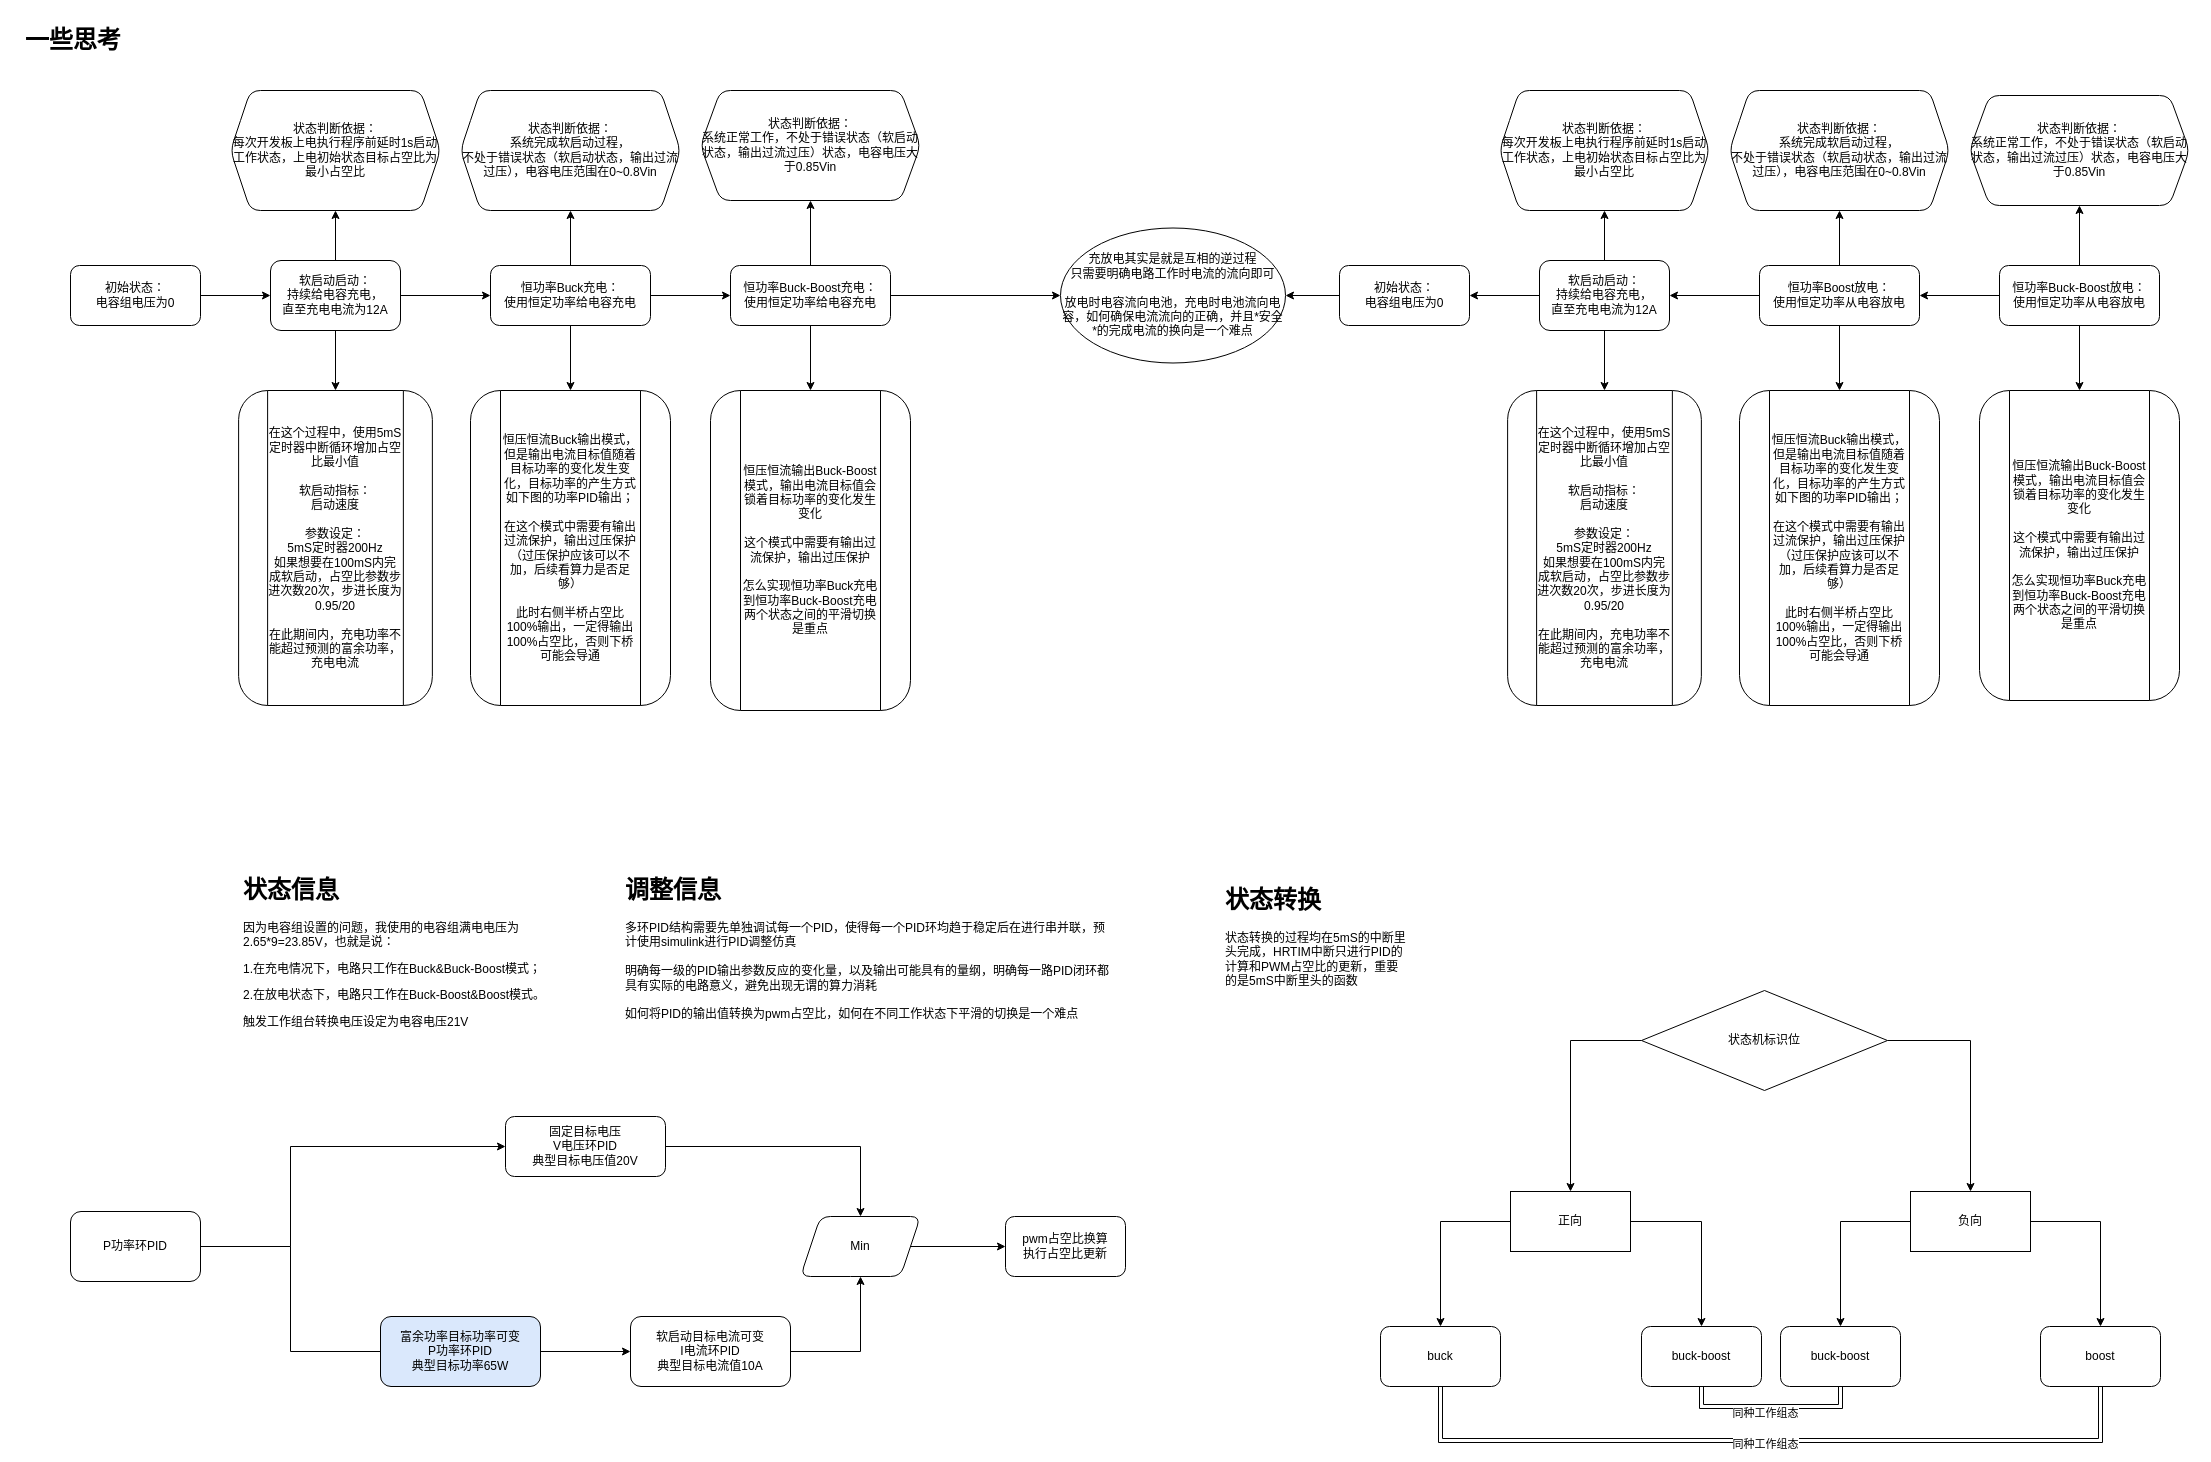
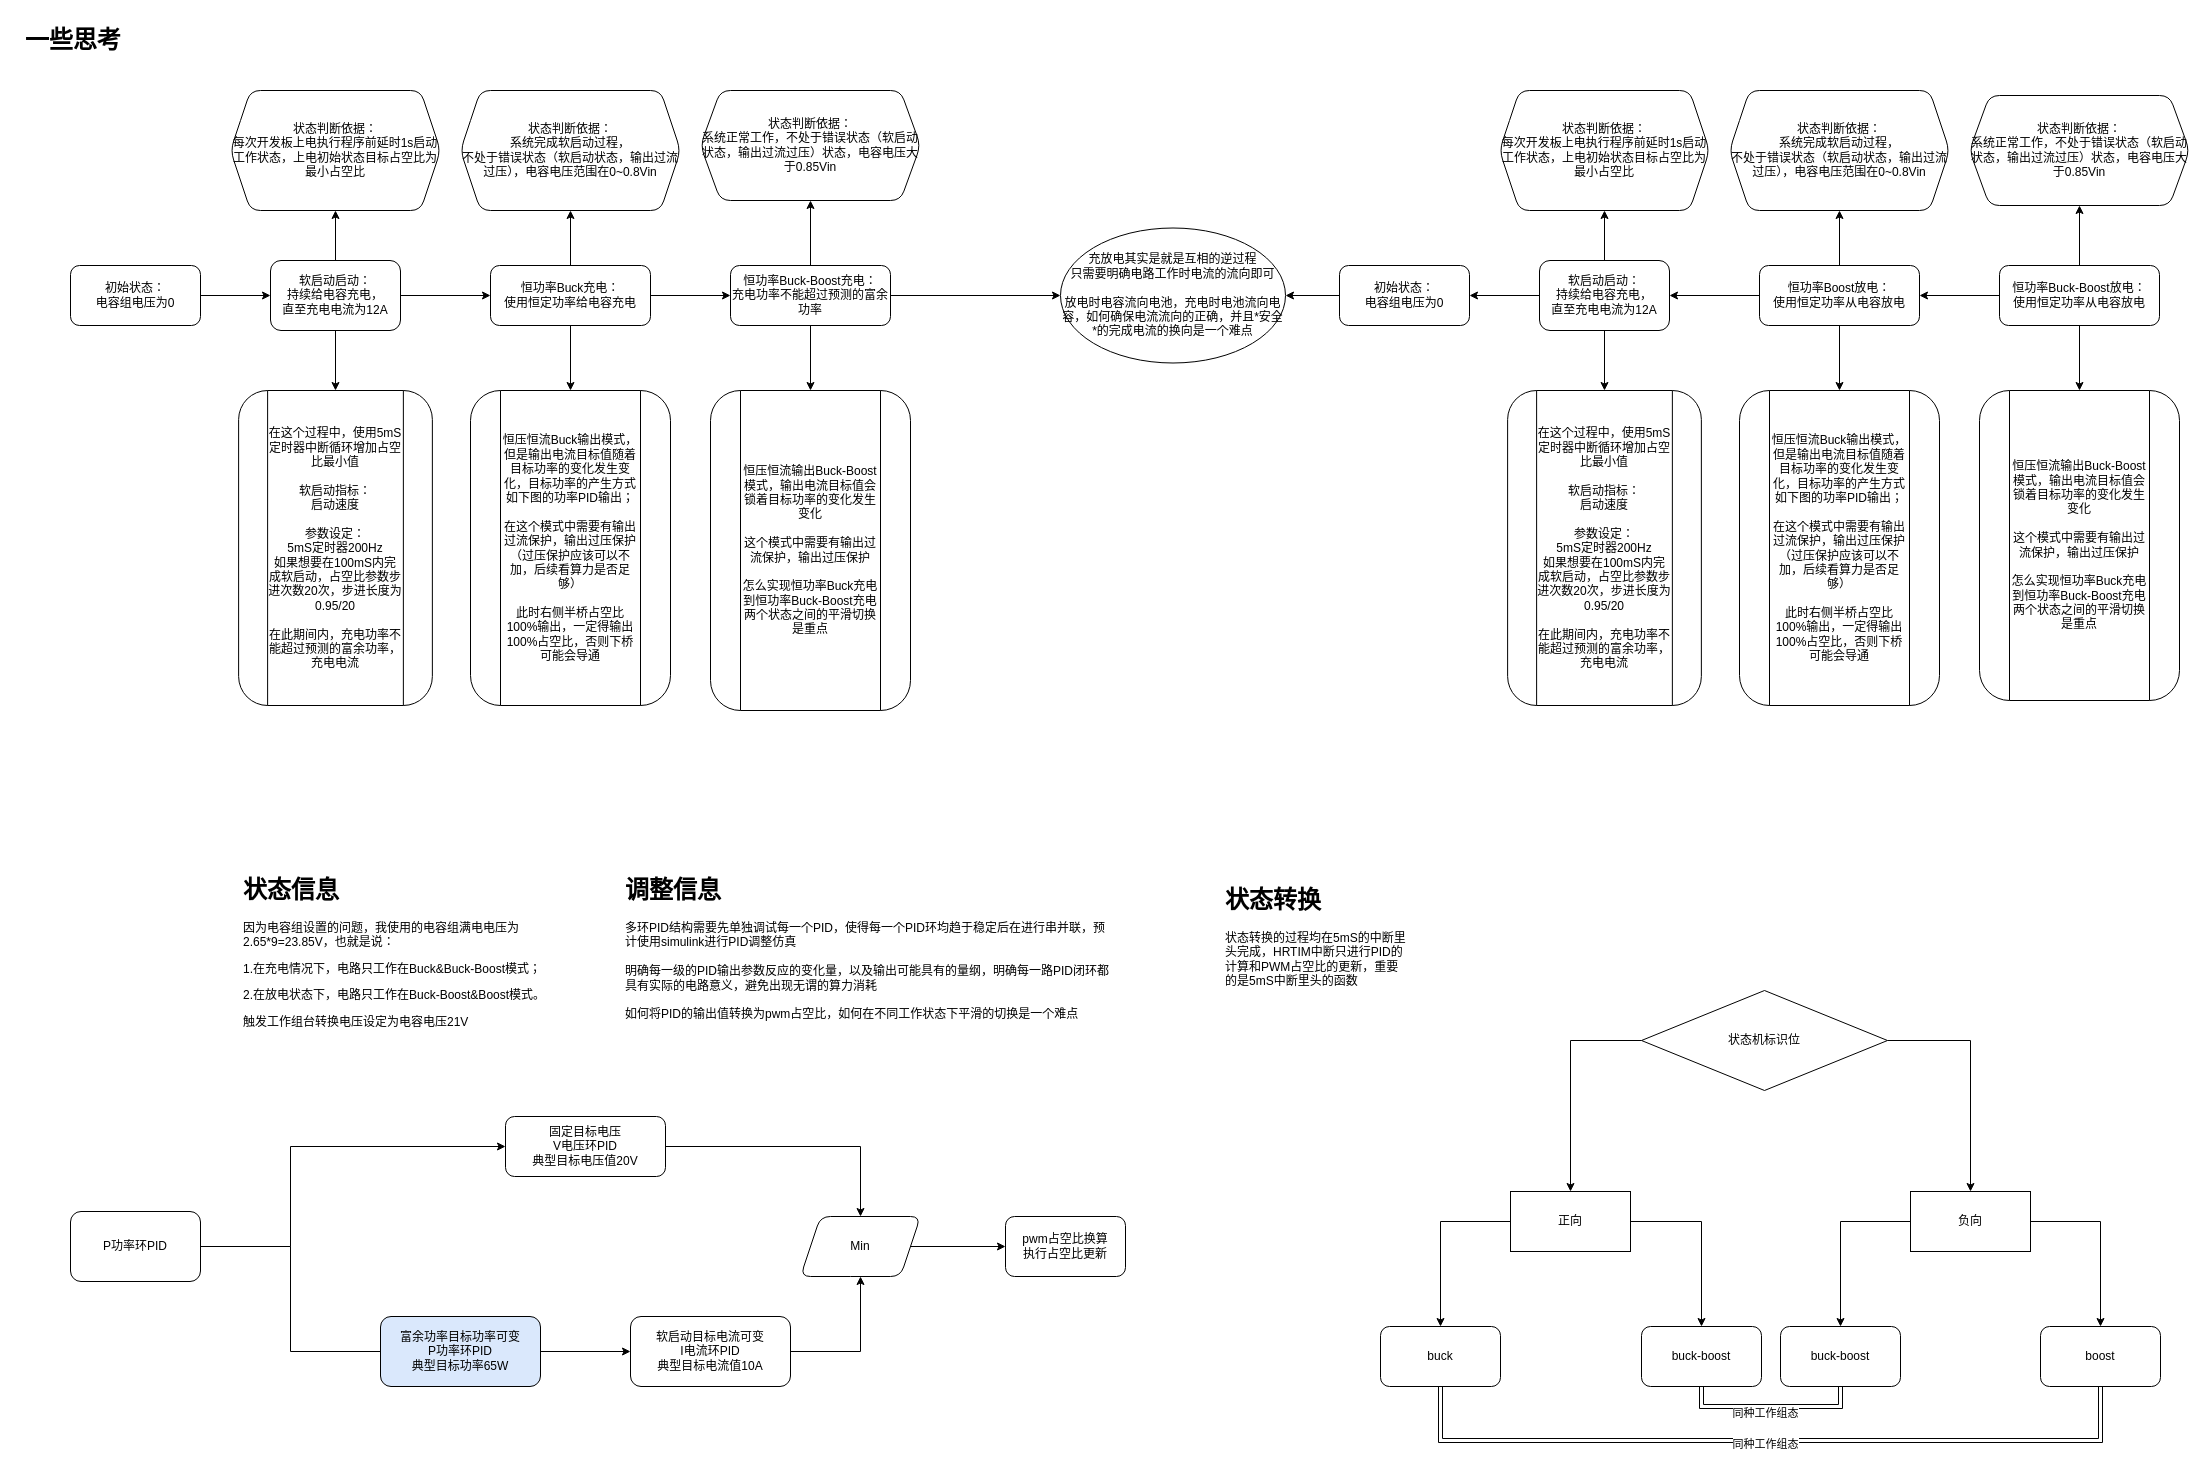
(811, 296) -> (811, 296)
